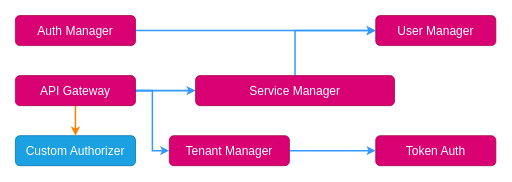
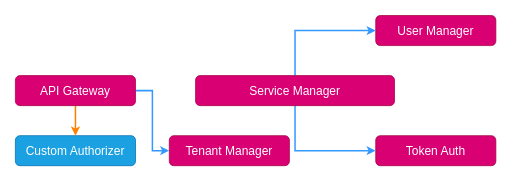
(75, 30) -> none
(214, 30) -> none
(171, 90) -> none
none -> (295, 126)
(290, 150) -> none
